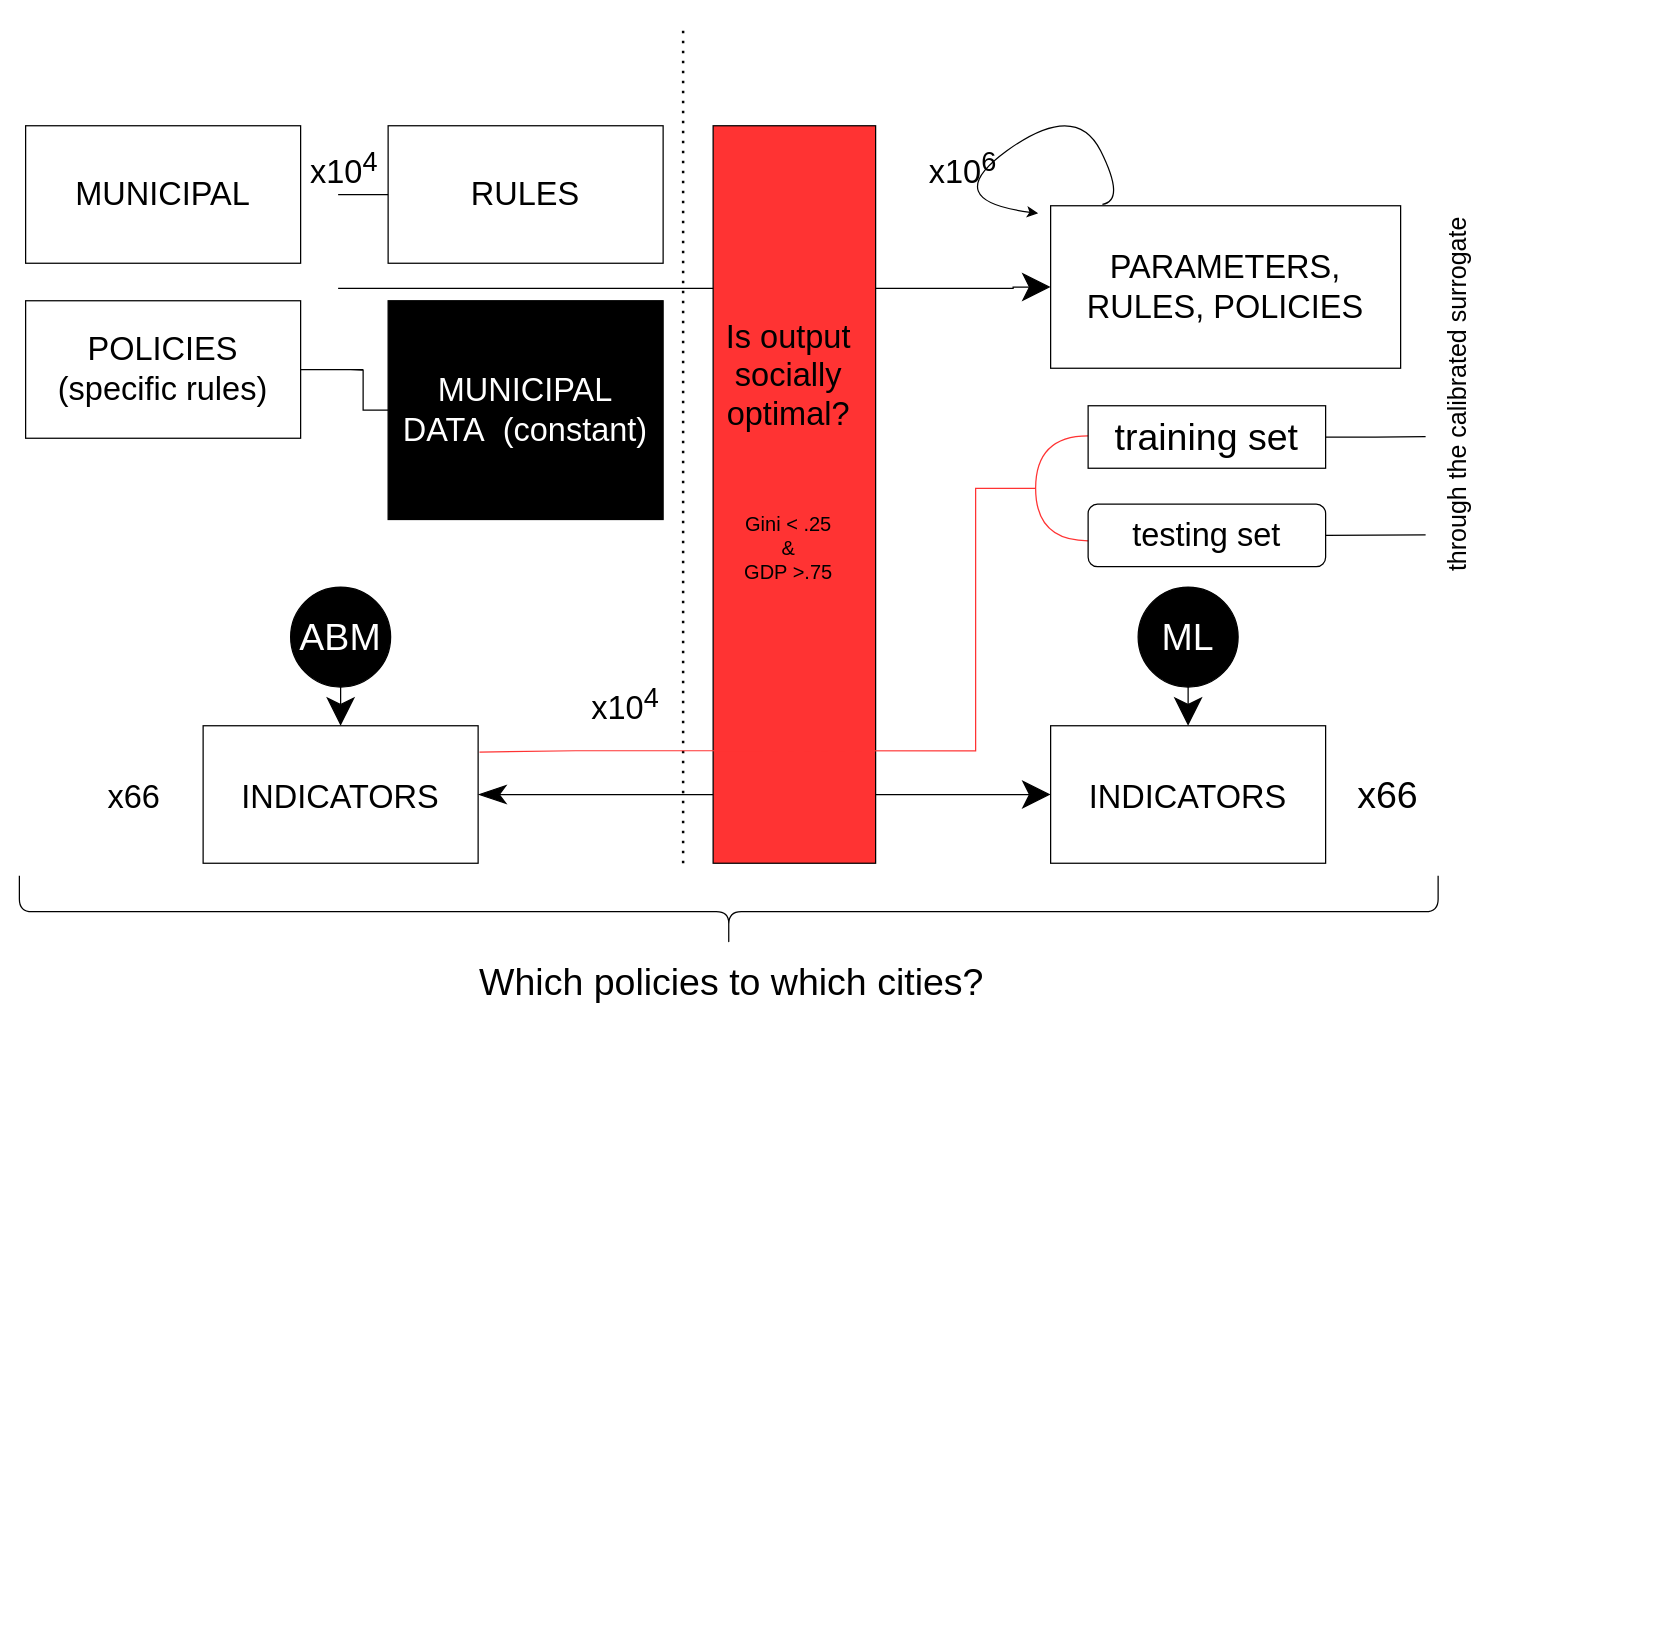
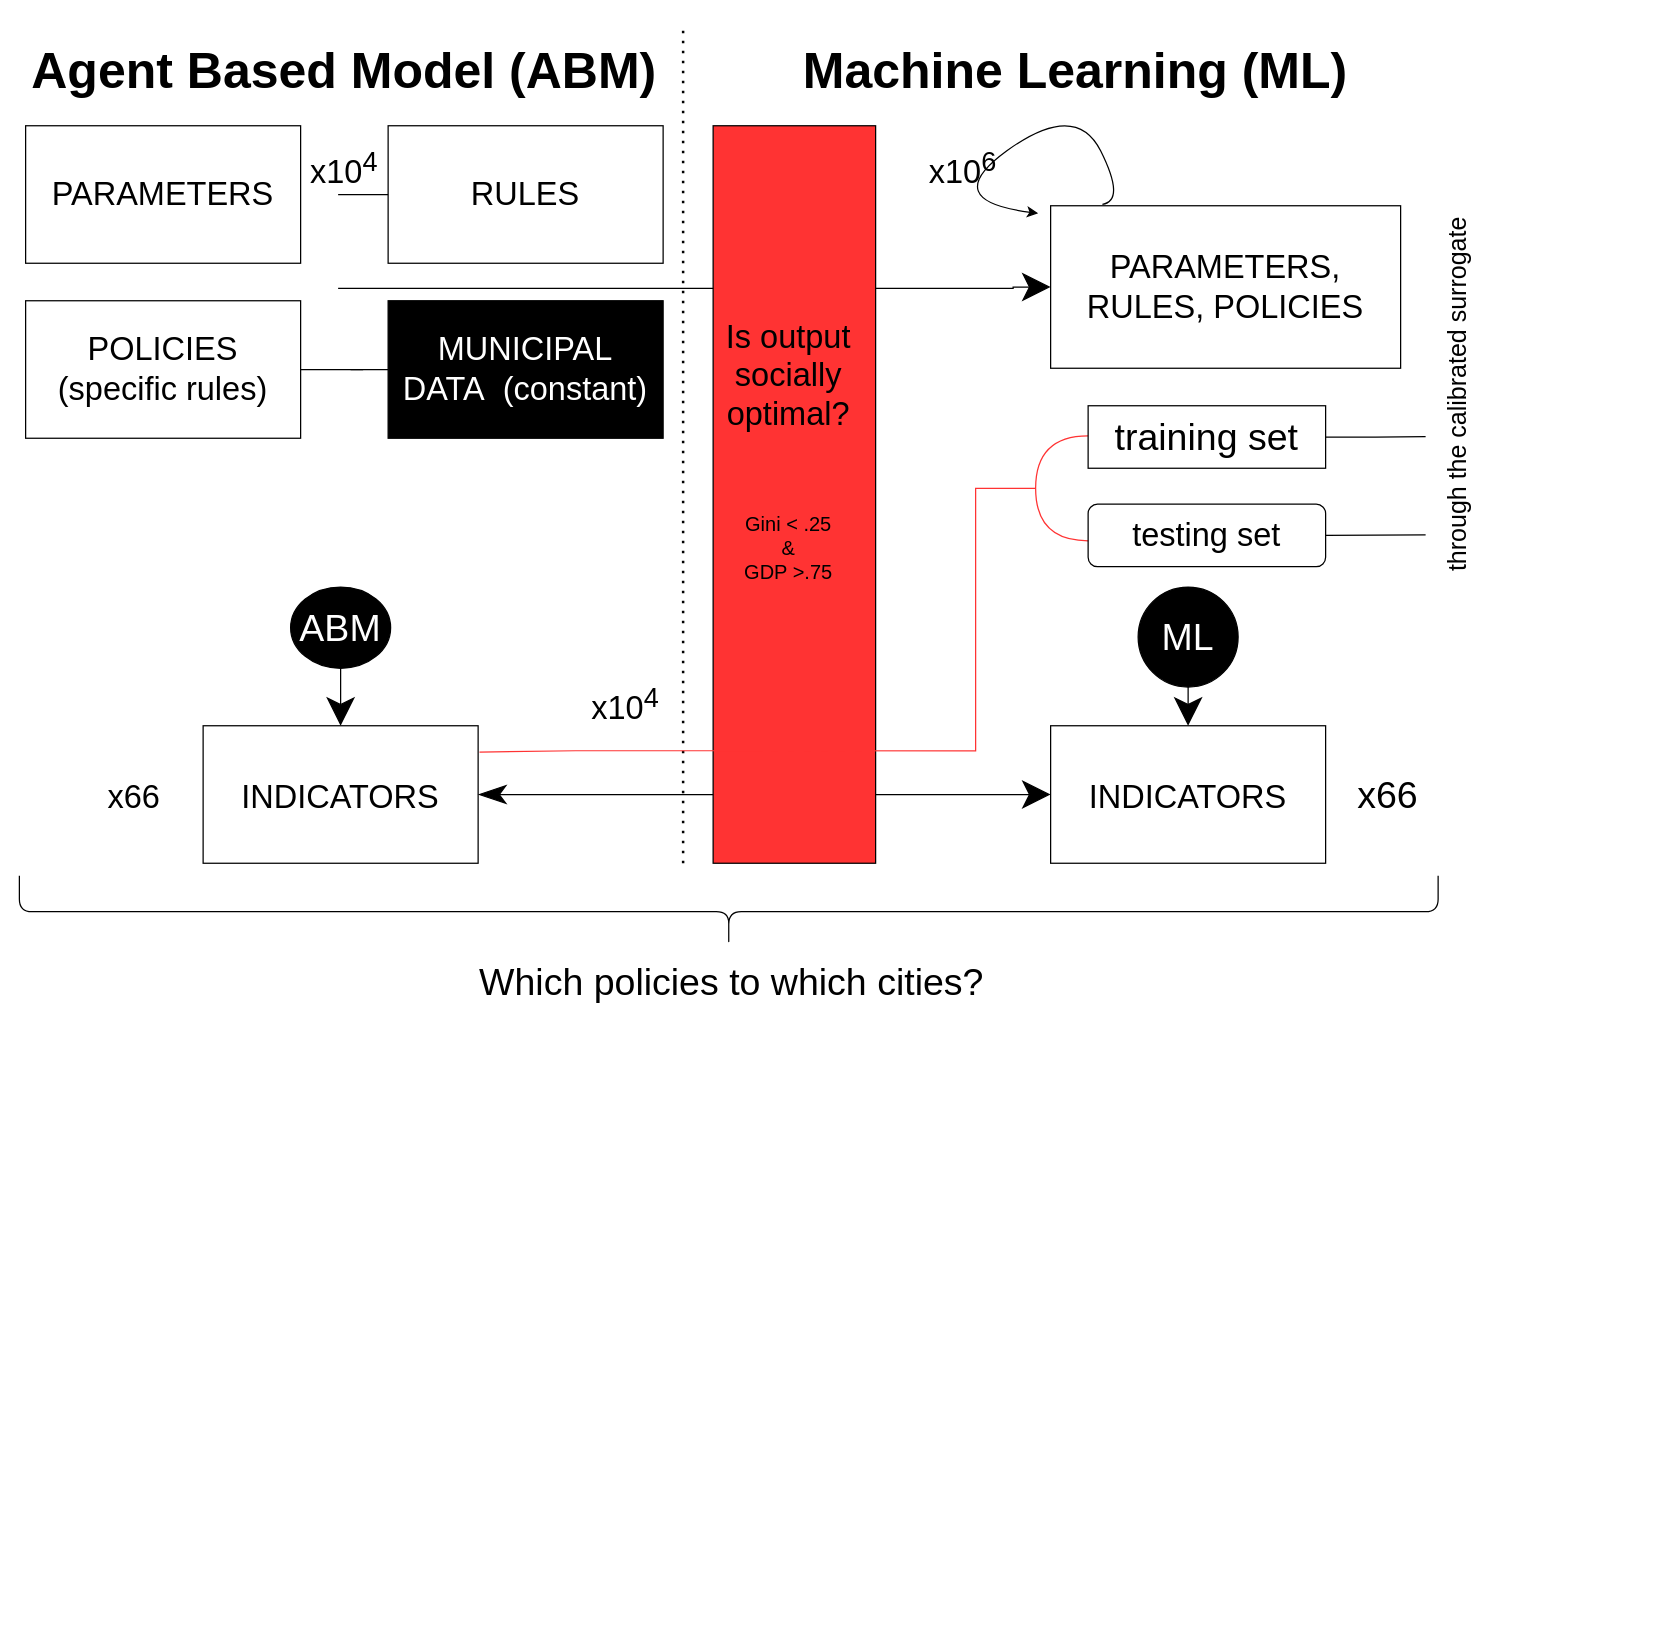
none -> (344, 69)
none -> (1076, 69)
(163, 194) -> (163, 194)
(526, 410) -> (526, 369)
(341, 637) -> (341, 628)
